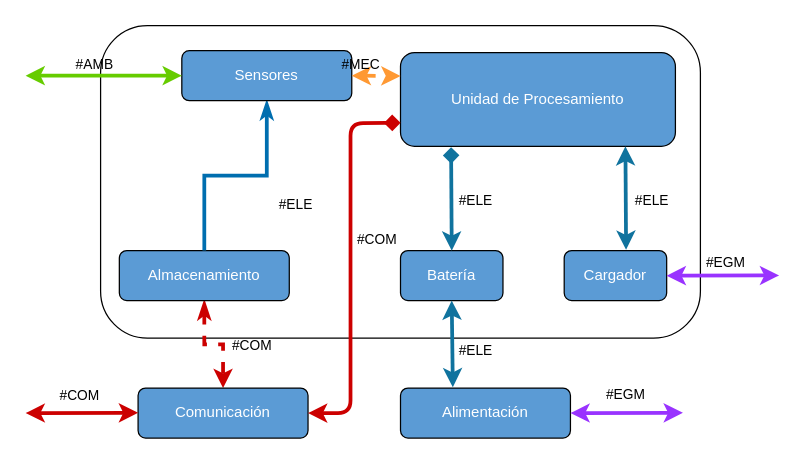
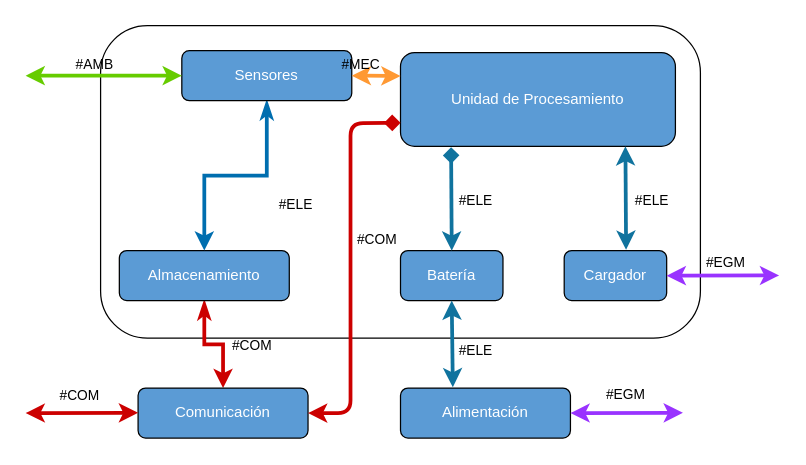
(380, 76) -> (380, 76)
(204, 242) -> (204, 235)
(204, 330) -> (204, 330)
